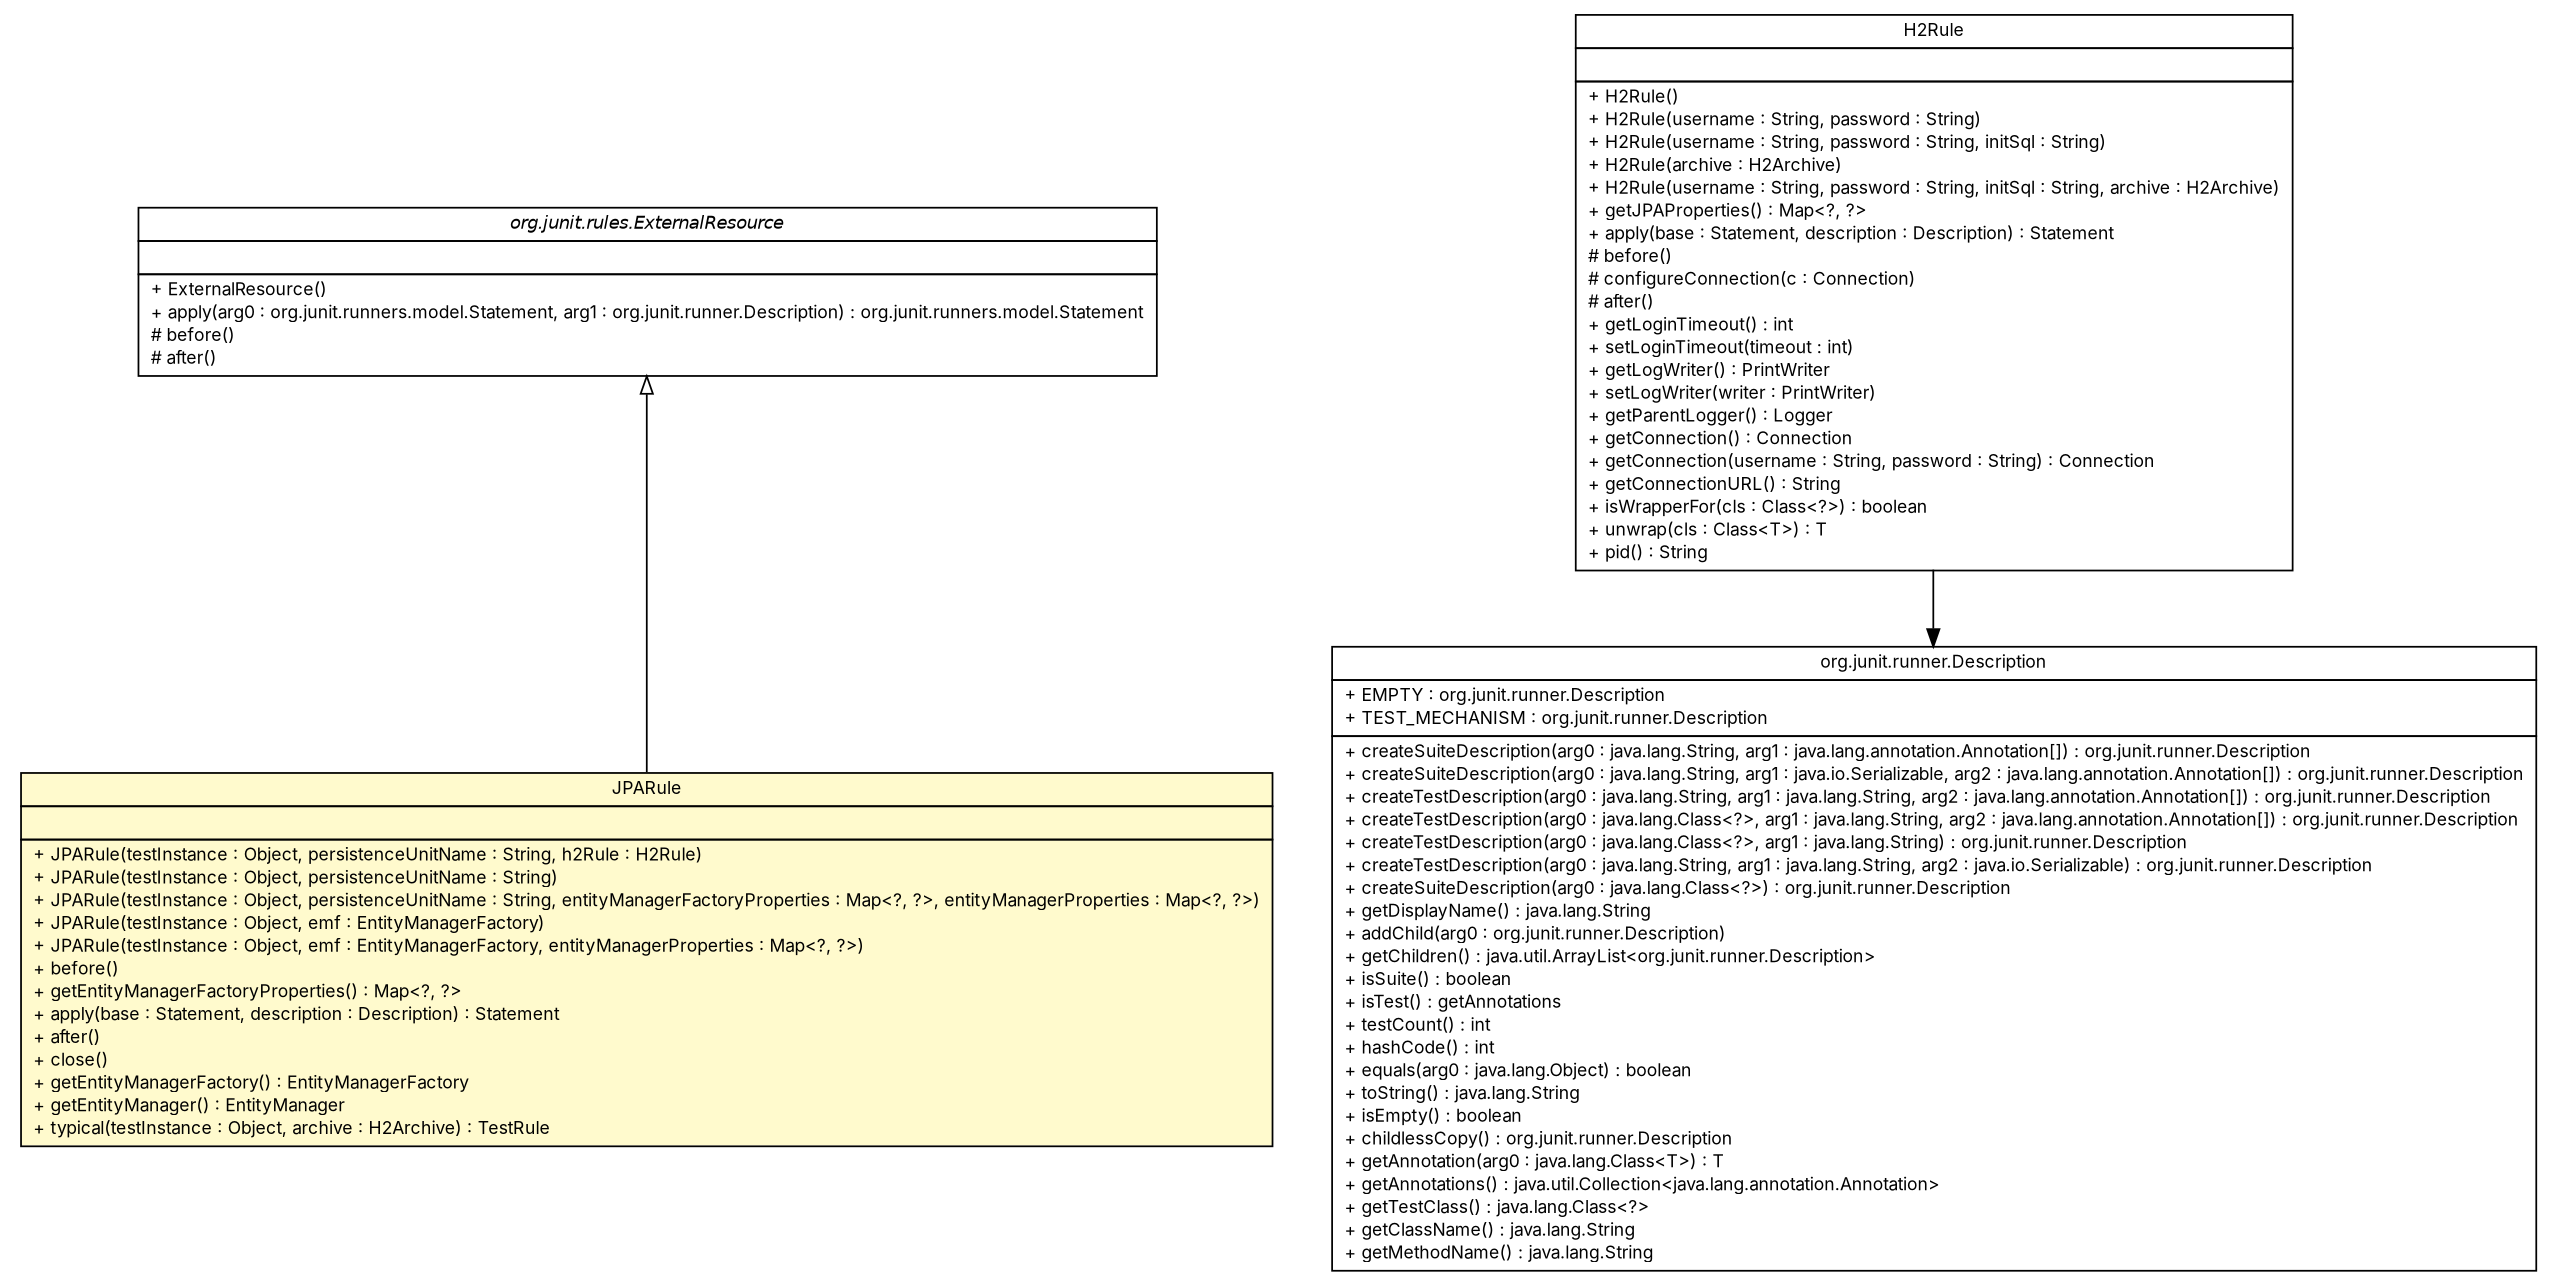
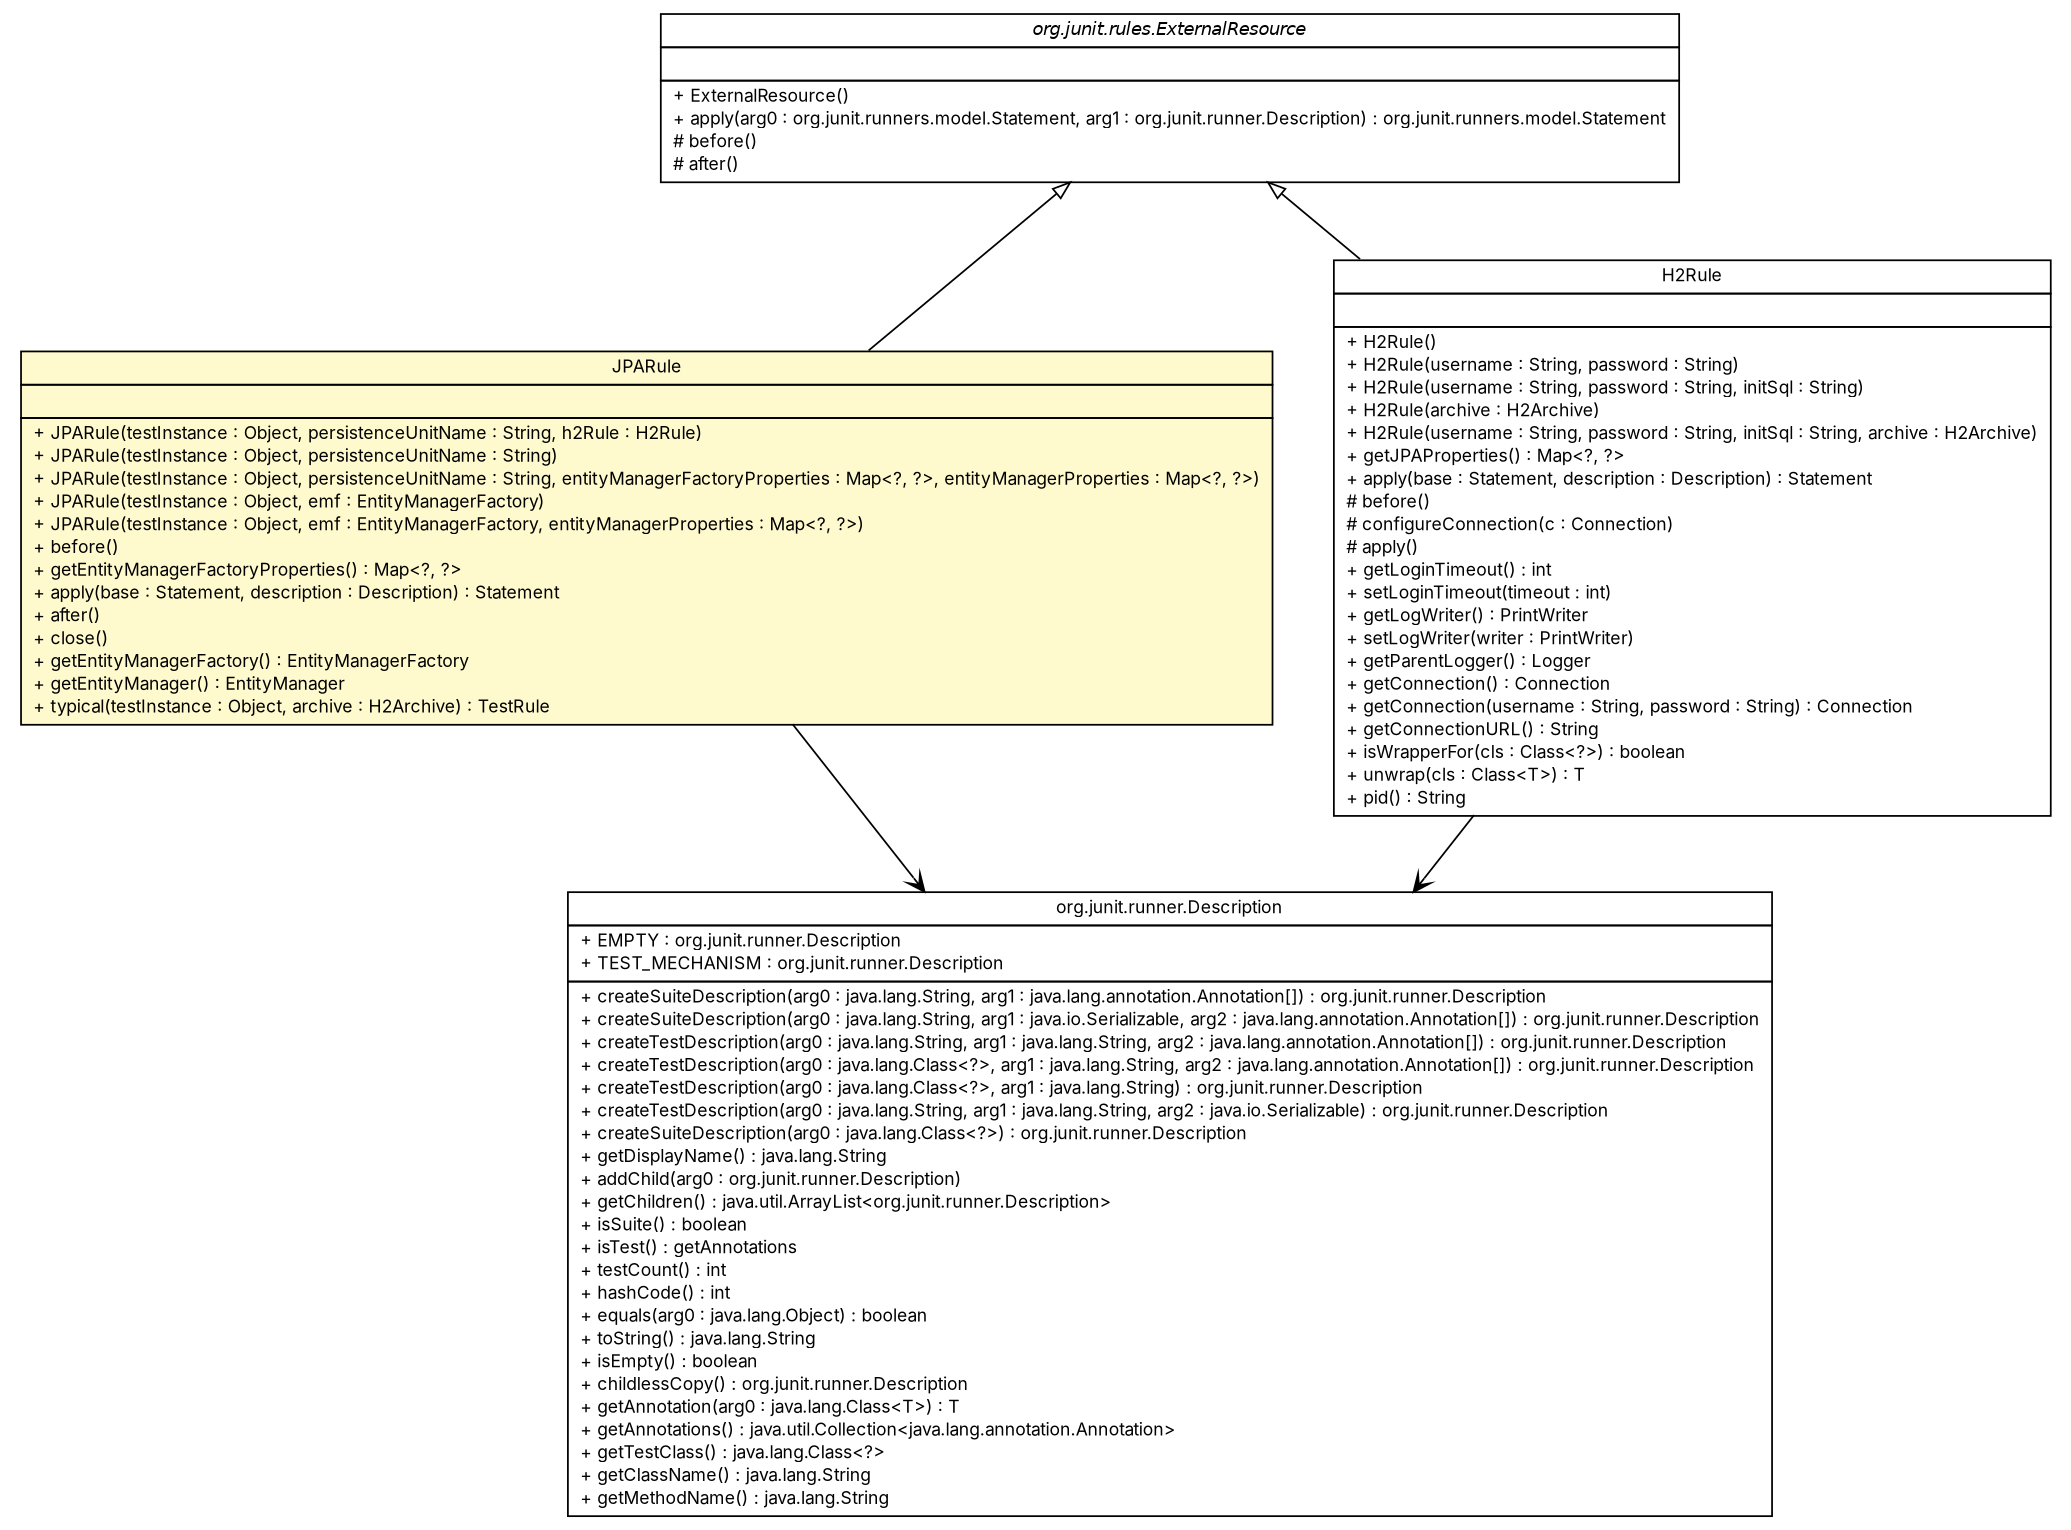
none -> (1321, 227)
(1621, 302) -> (1383, 548)
(1933, 599) -> (1449, 847)
none -> (853, 801)
